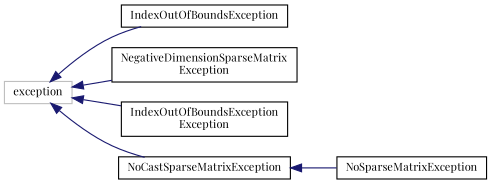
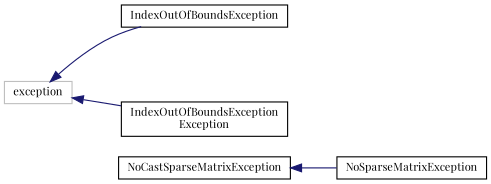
(204, 65) -> none
(99, 139) -> none
